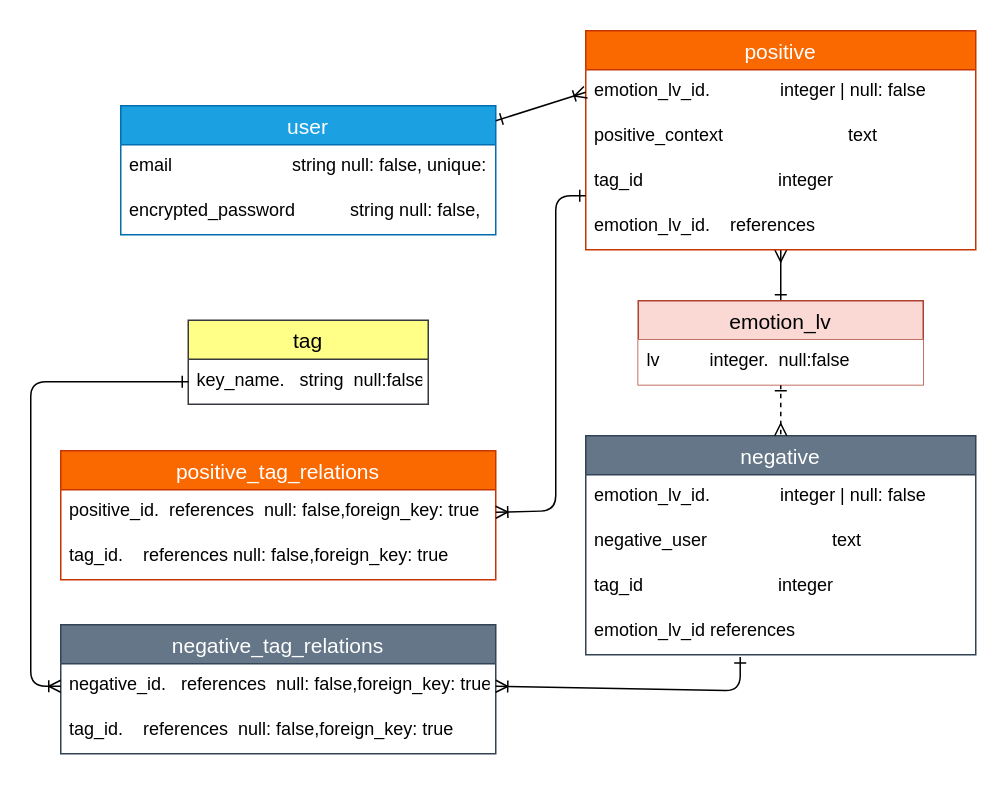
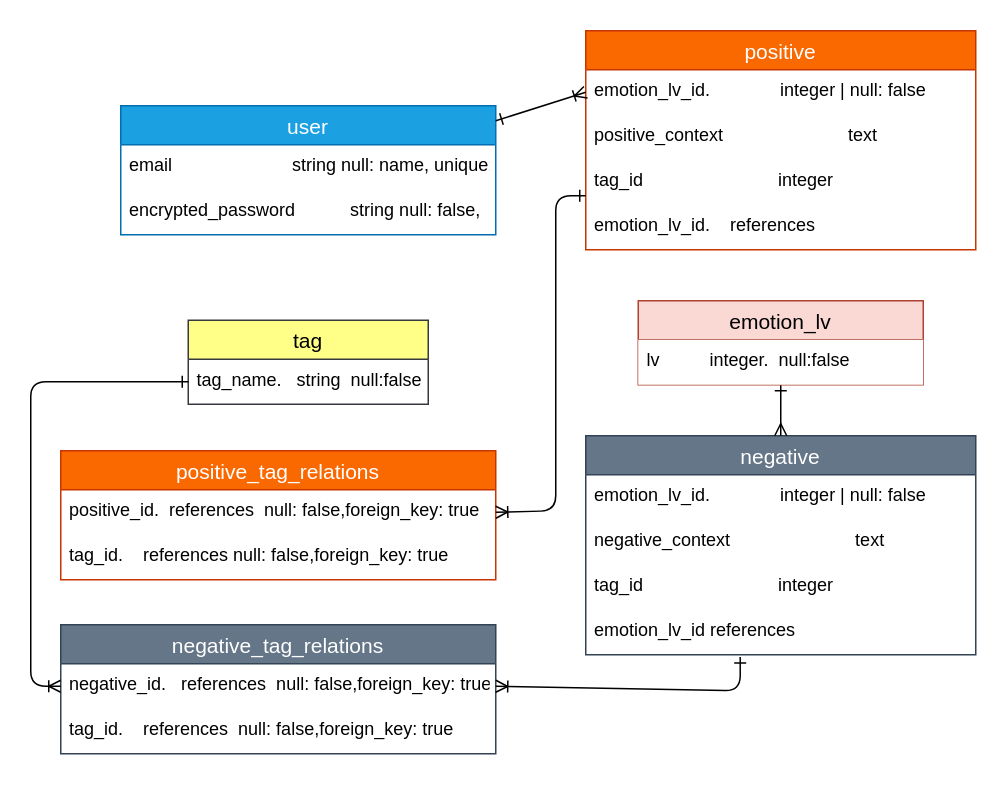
(378, 165) -> (375, 165)
(781, 275) -> none
(329, 380) -> (329, 380)
(781, 411) -> (781, 411)
(775, 540) -> (790, 540)
